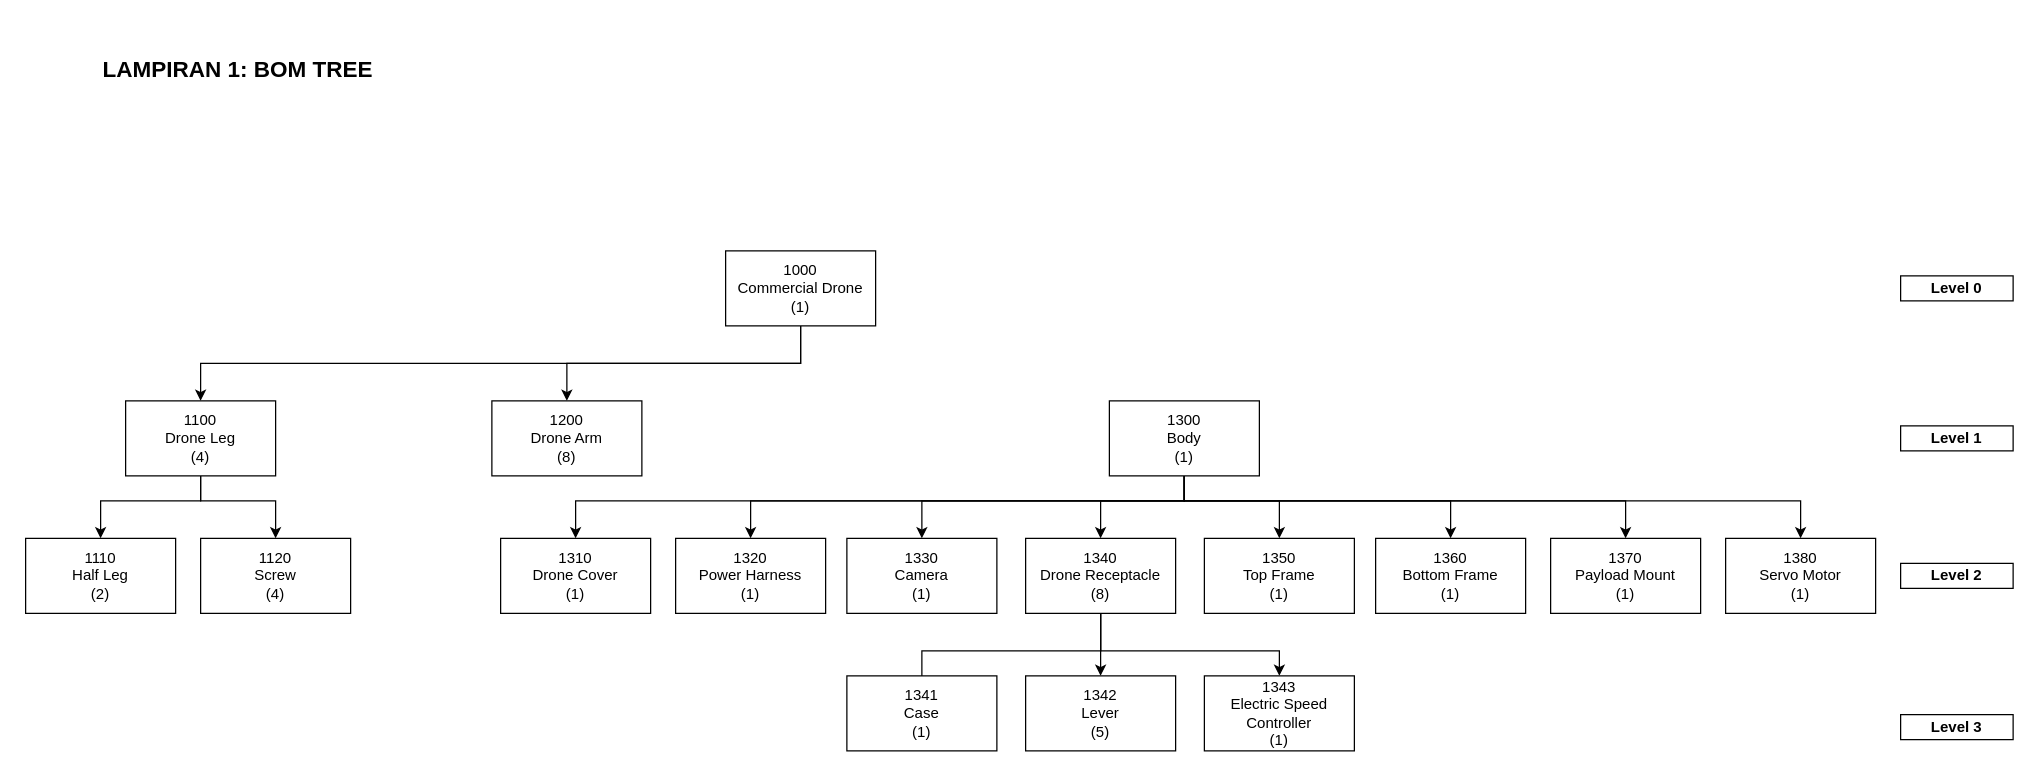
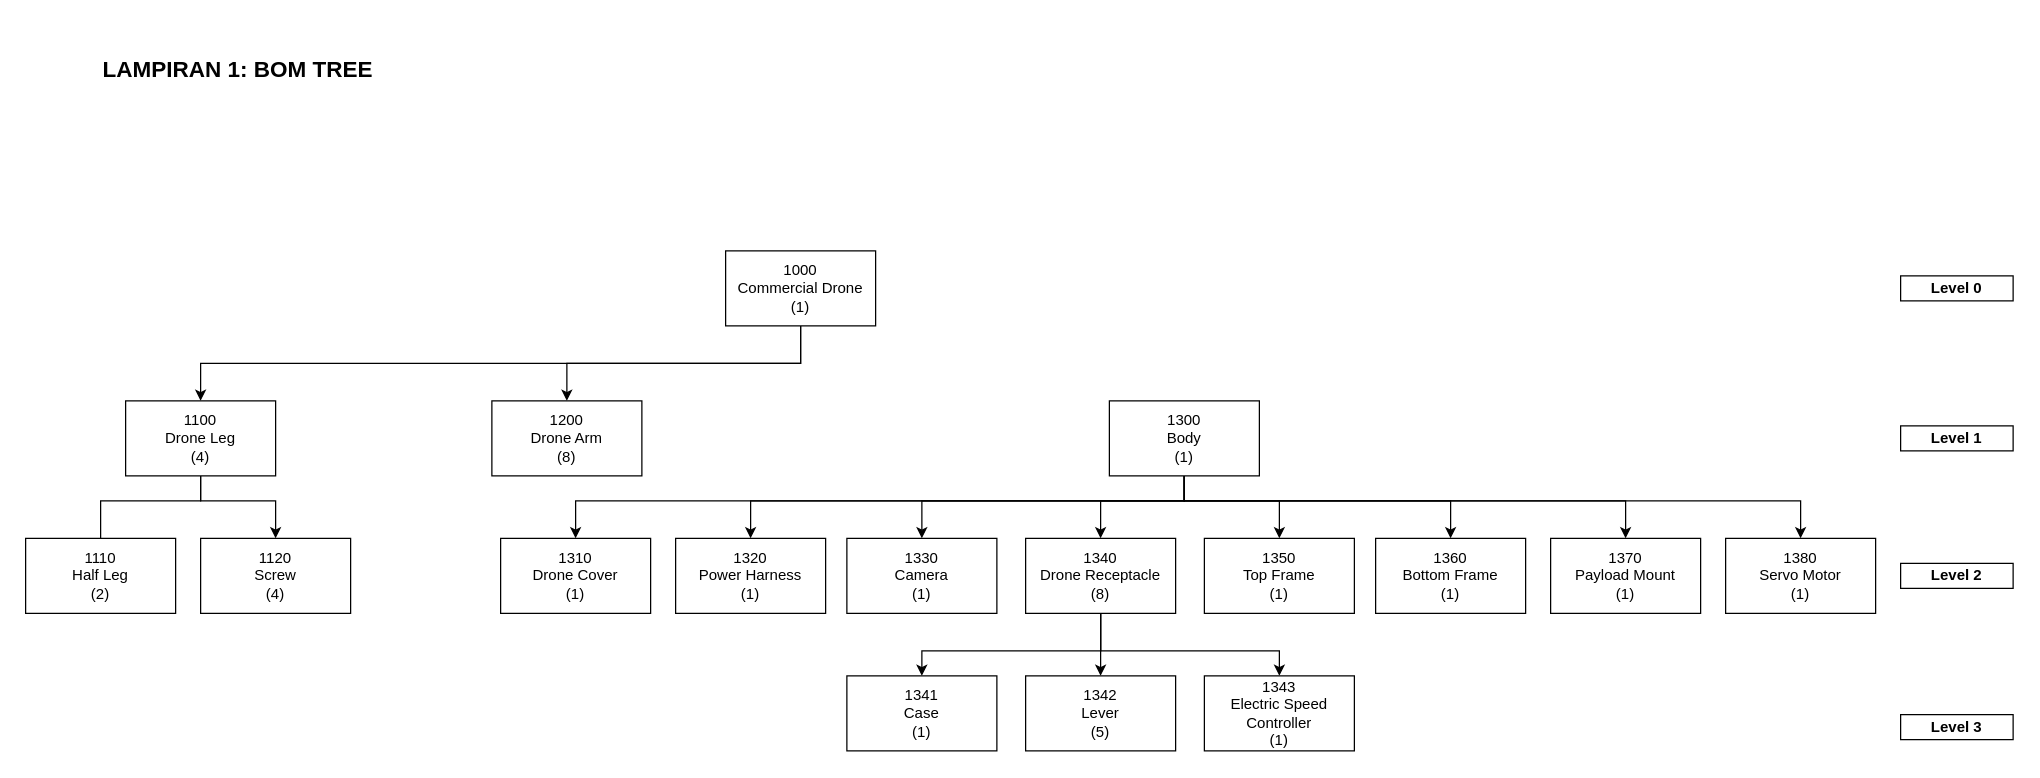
(101, 528) -> (101, 531)
(922, 669) -> (922, 666)
